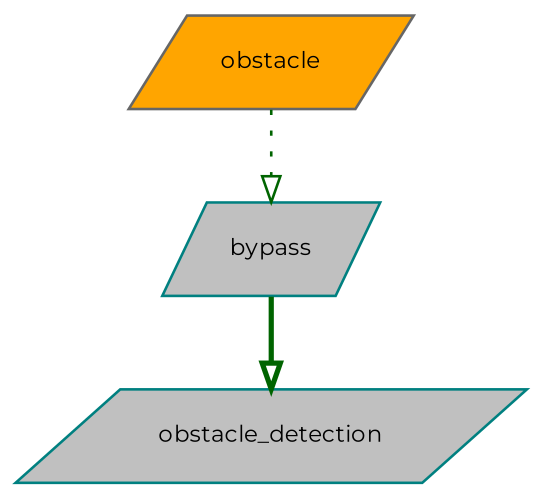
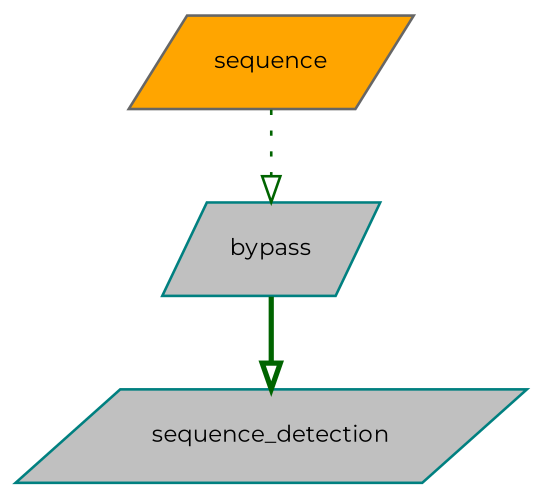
(271, 62) -> (271, 62)
(271, 436) -> (271, 436)
